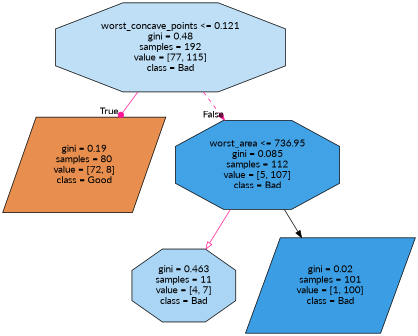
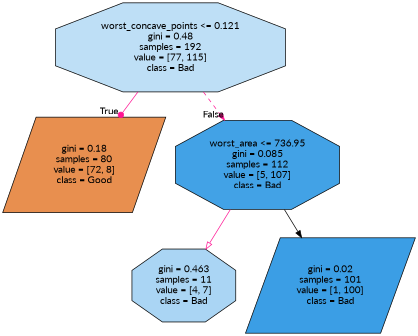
(84, 165) -> (84, 165)
